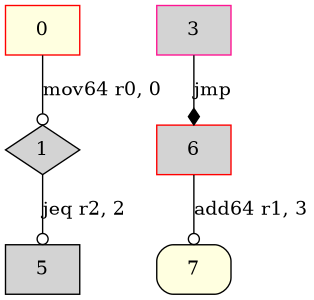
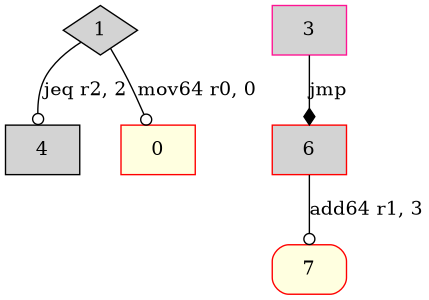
(43, 85) -> (128, 81)
(43, 270) -> (43, 150)
(194, 270) -> (309, 270)
